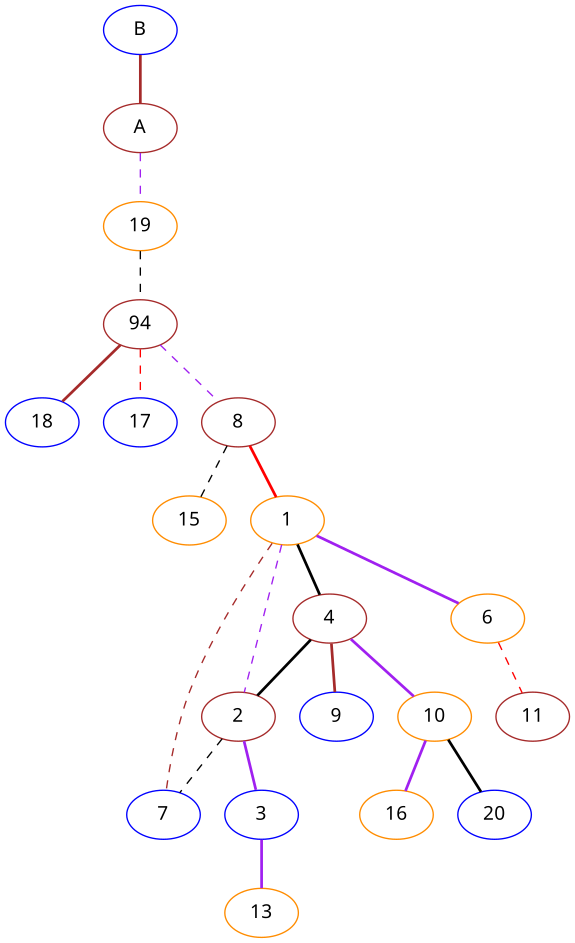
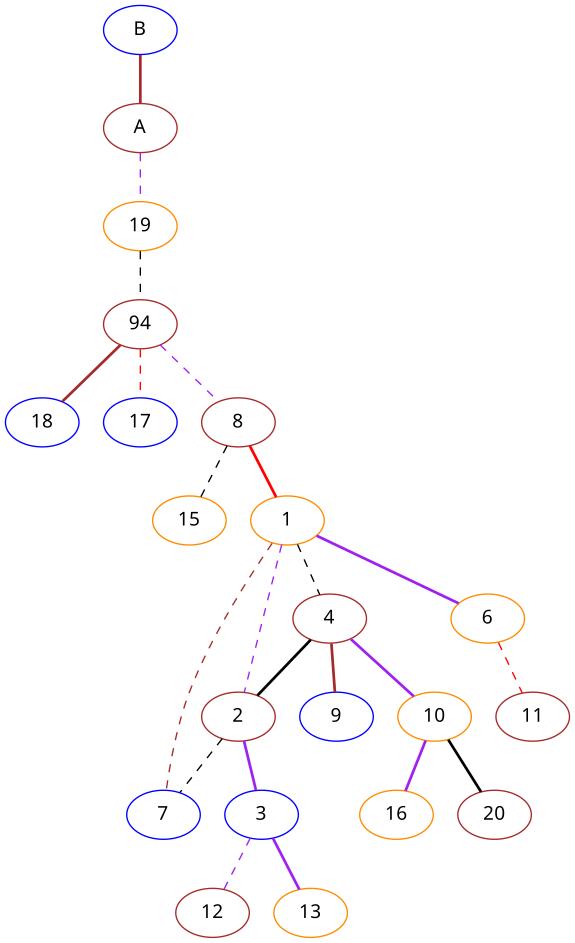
(309, 570) -> (309, 570)
(495, 815) -> (495, 815)
none -> (213, 913)
